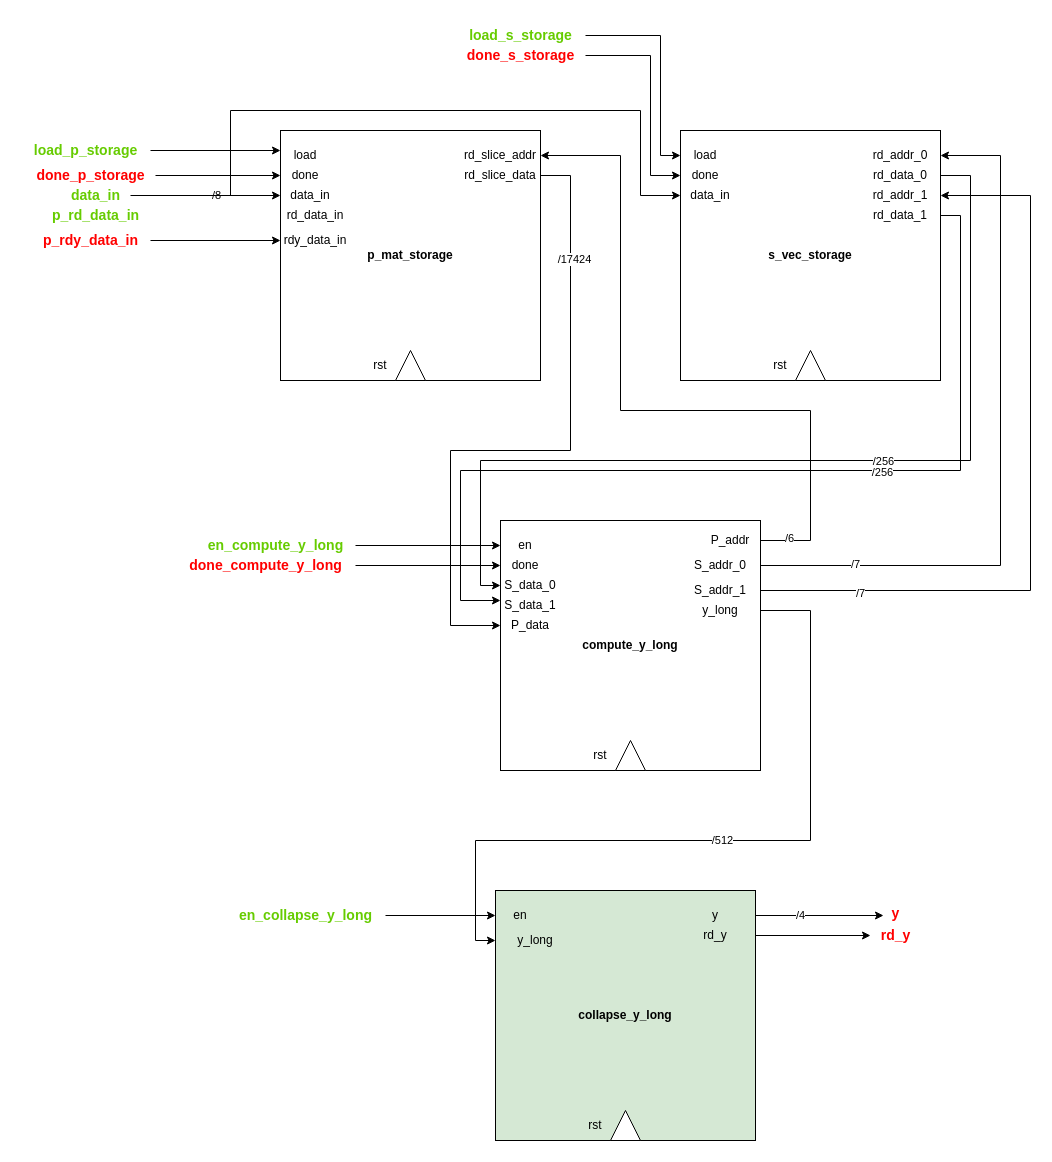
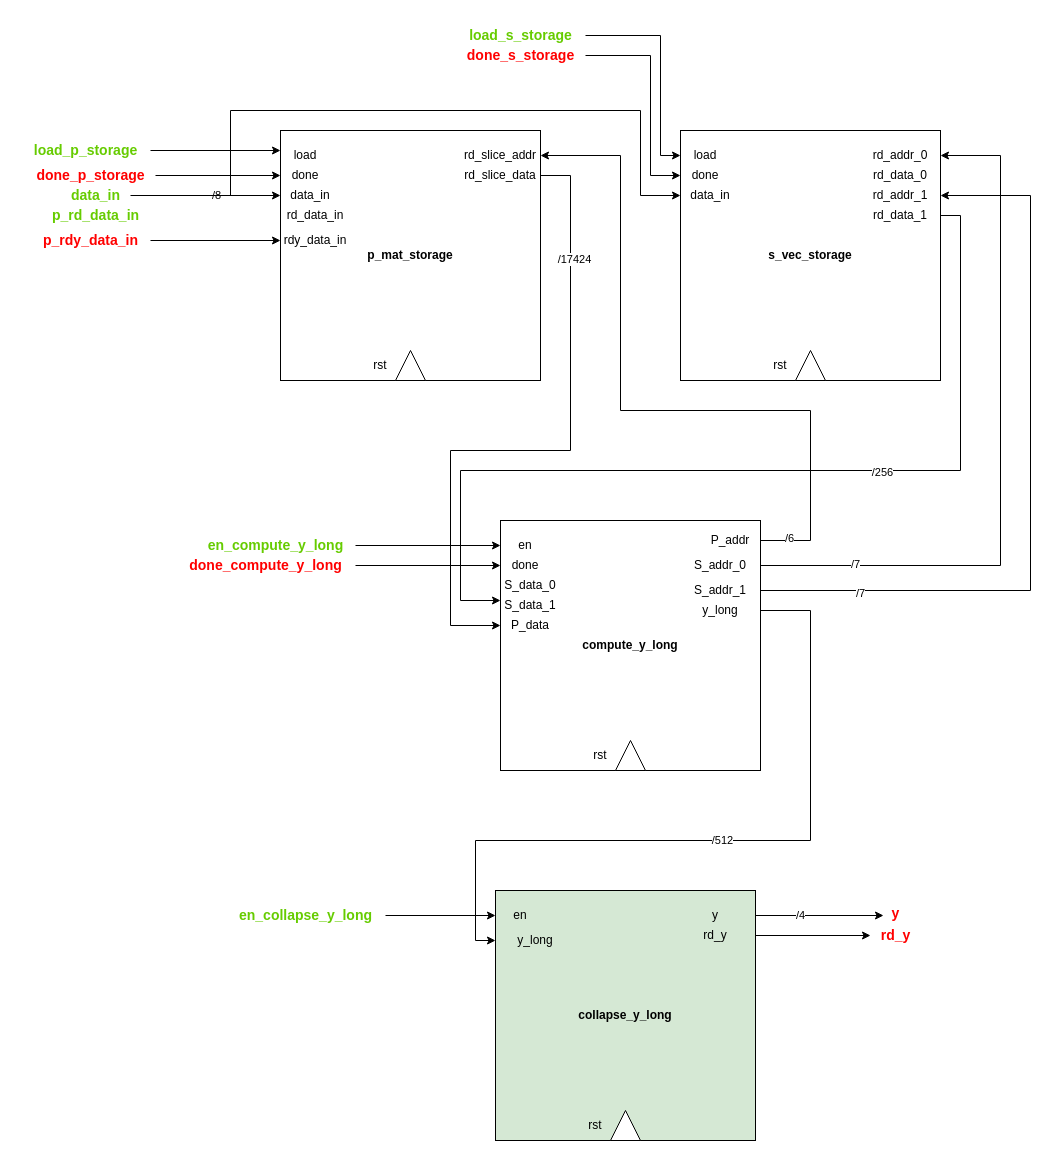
(815, 461) -> none
